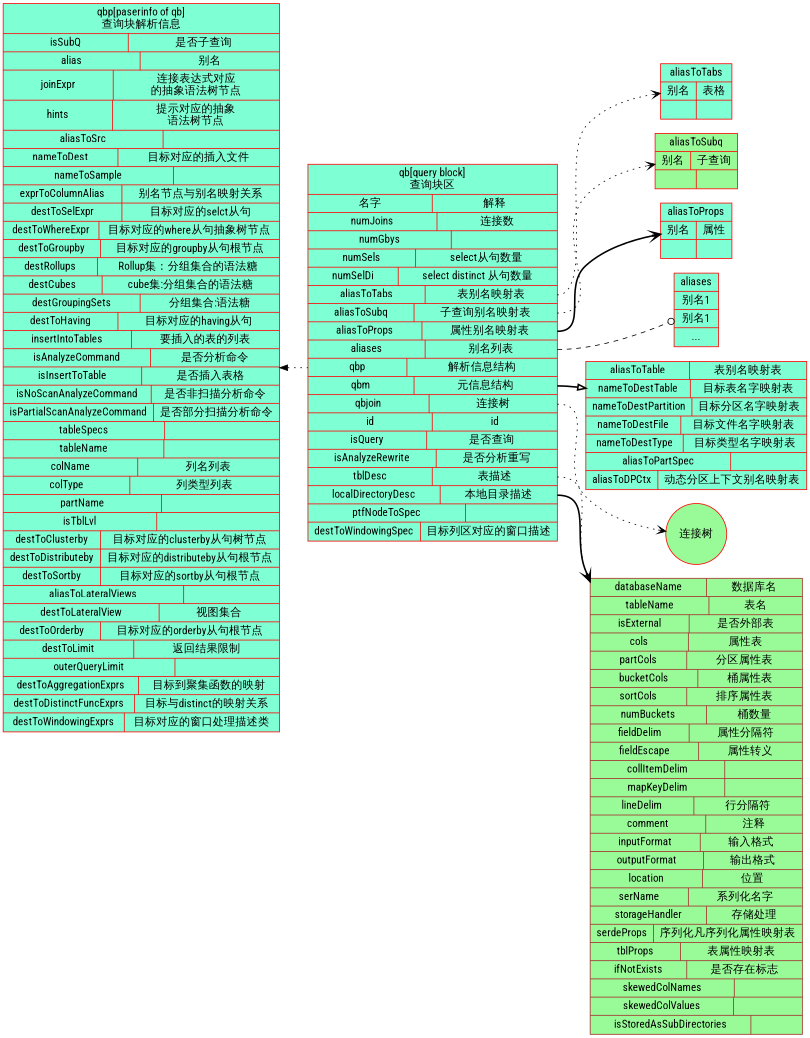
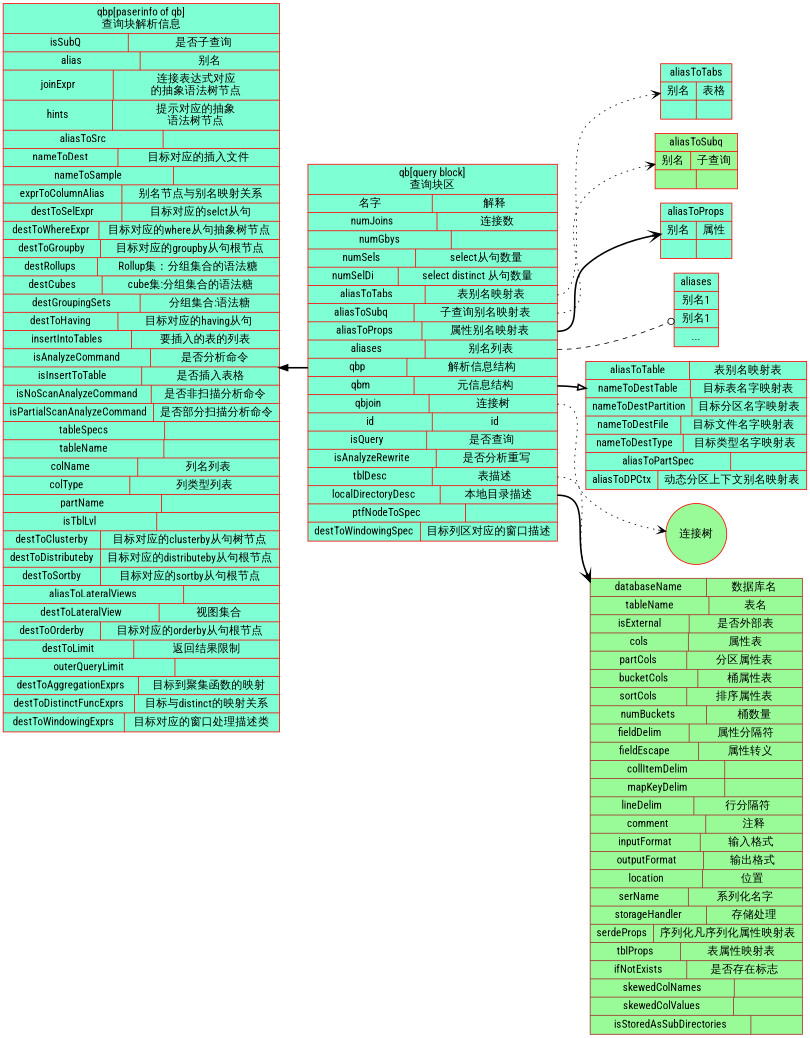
(298, 368) -> (298, 368)
